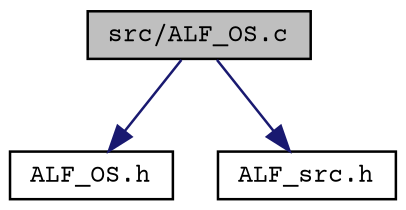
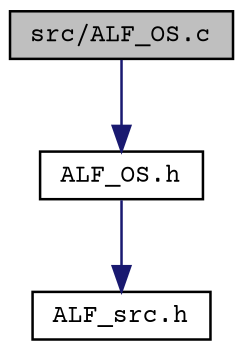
(245, 96) -> (122, 233)
